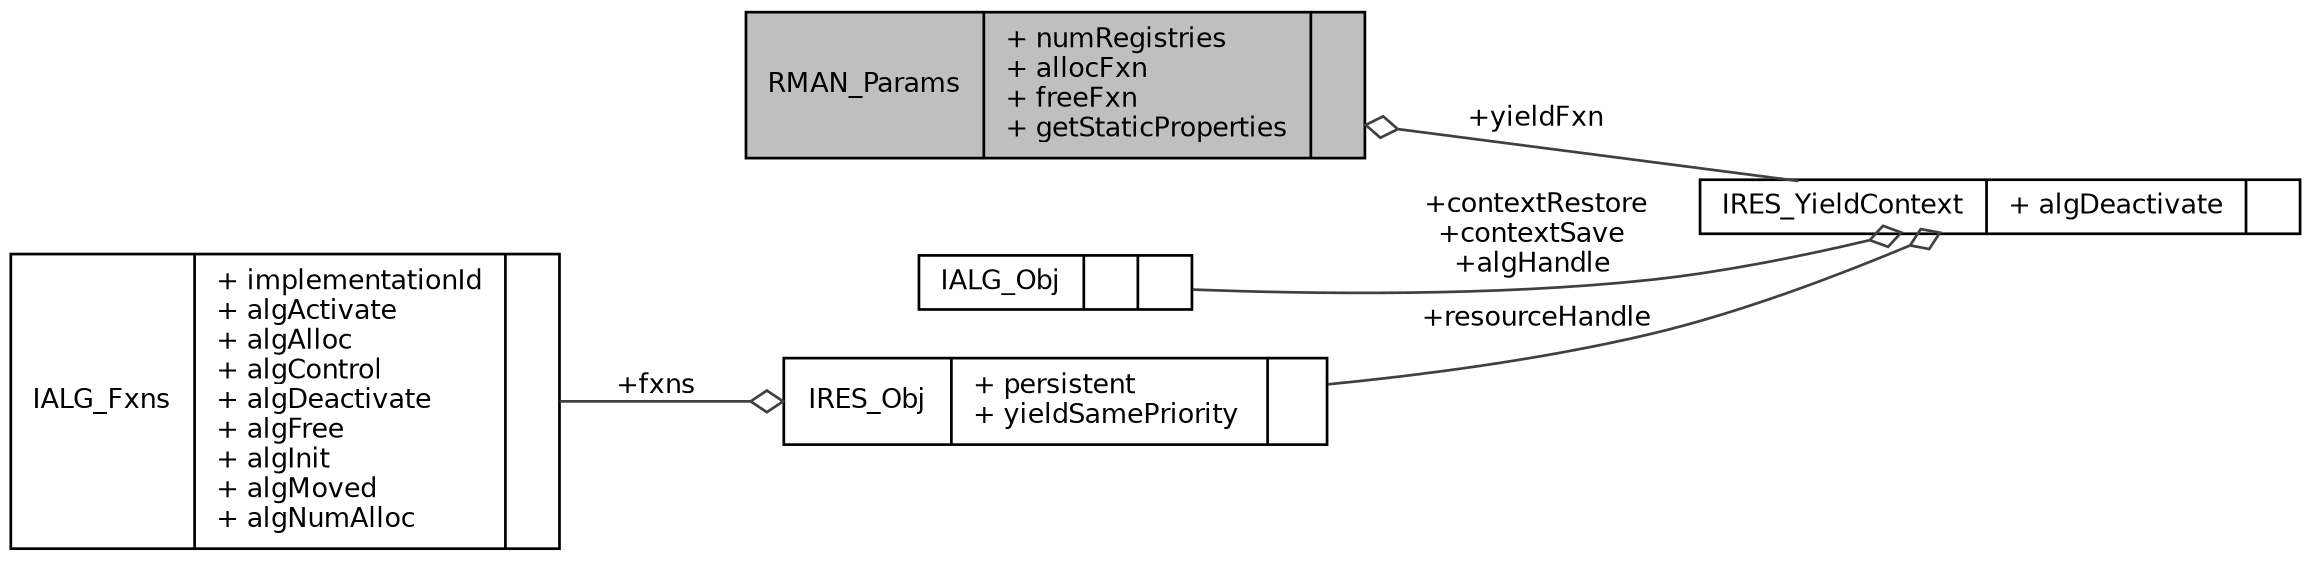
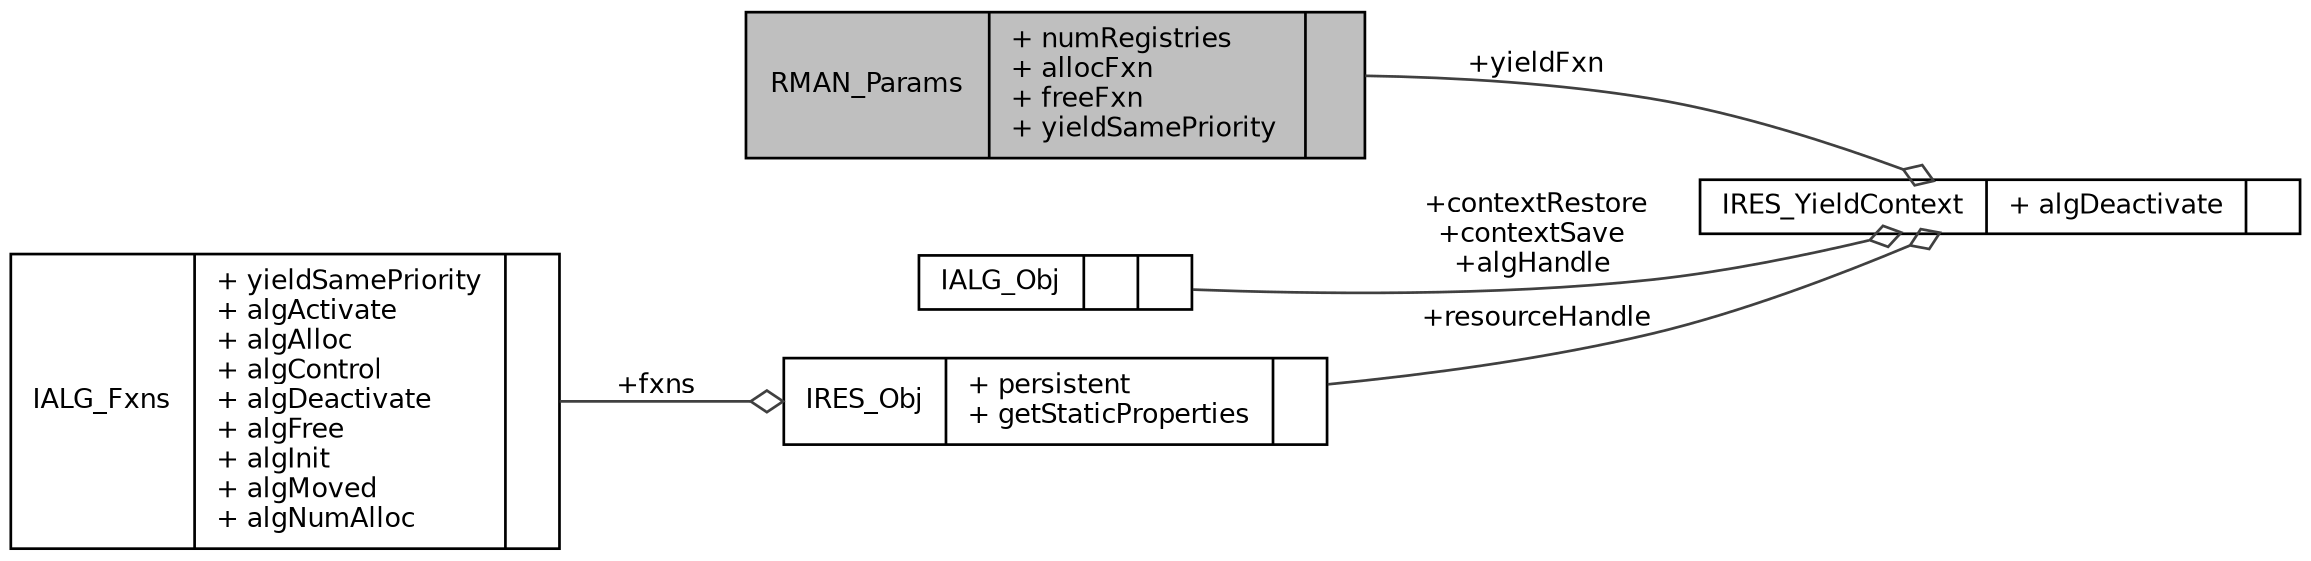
(1147, 128) -> (1145, 128)
(1599, 155) -> (1639, 97)
(350, 281) -> (350, 281)
(1107, 415) -> (1109, 415)
